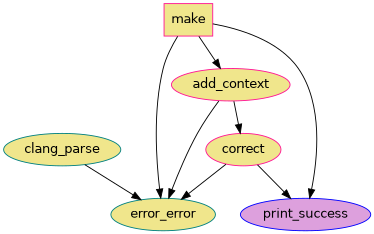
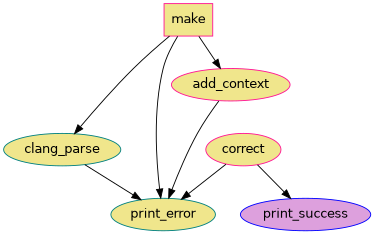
(305, 80) -> (123, 79)
(236, 113) -> none
(163, 215) -> (163, 215)
